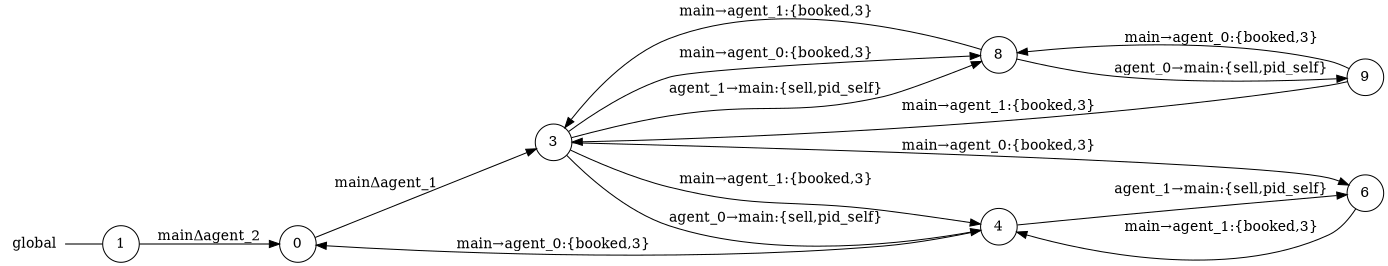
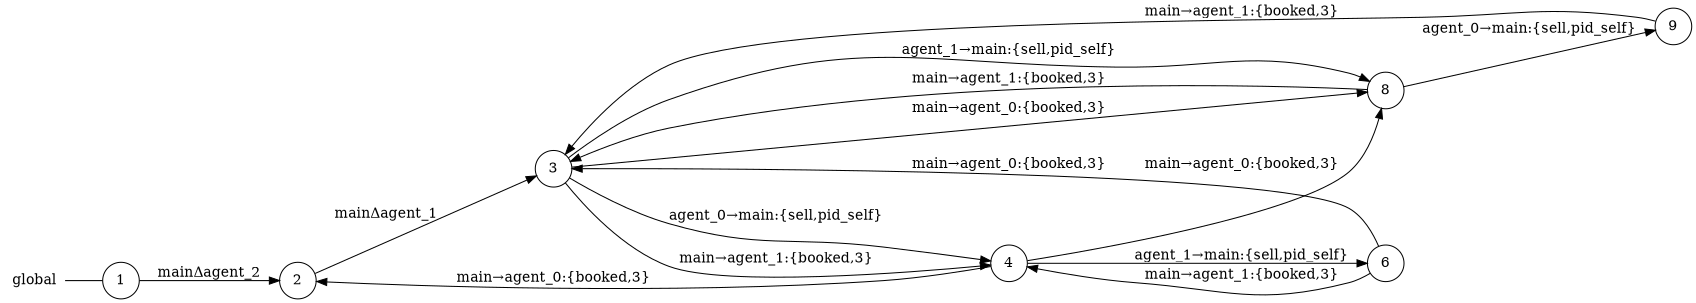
(1189, 45) -> (1222, 221)
(956, 155) -> (991, 174)
(298, 244) -> (298, 281)
